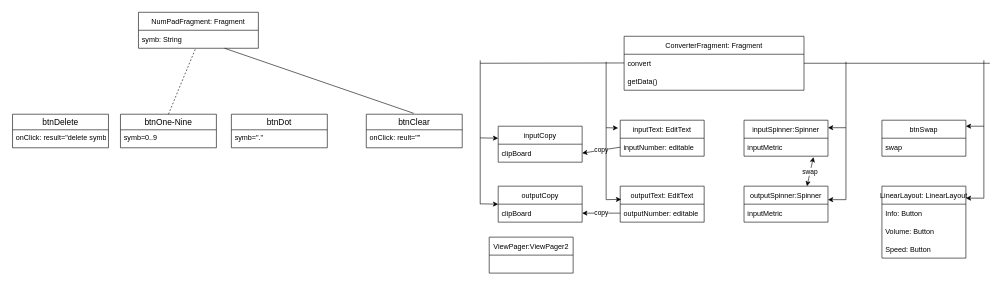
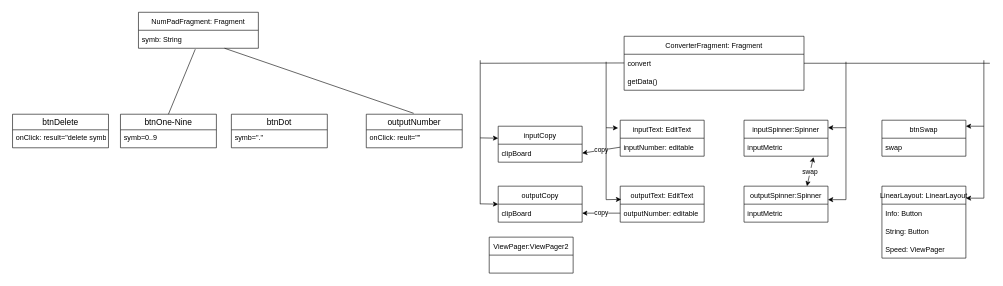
(182, 82) -> (182, 82)
(414, 123) -> (414, 123)
(911, 232) -> (911, 232)
(910, 250) -> (915, 250)
